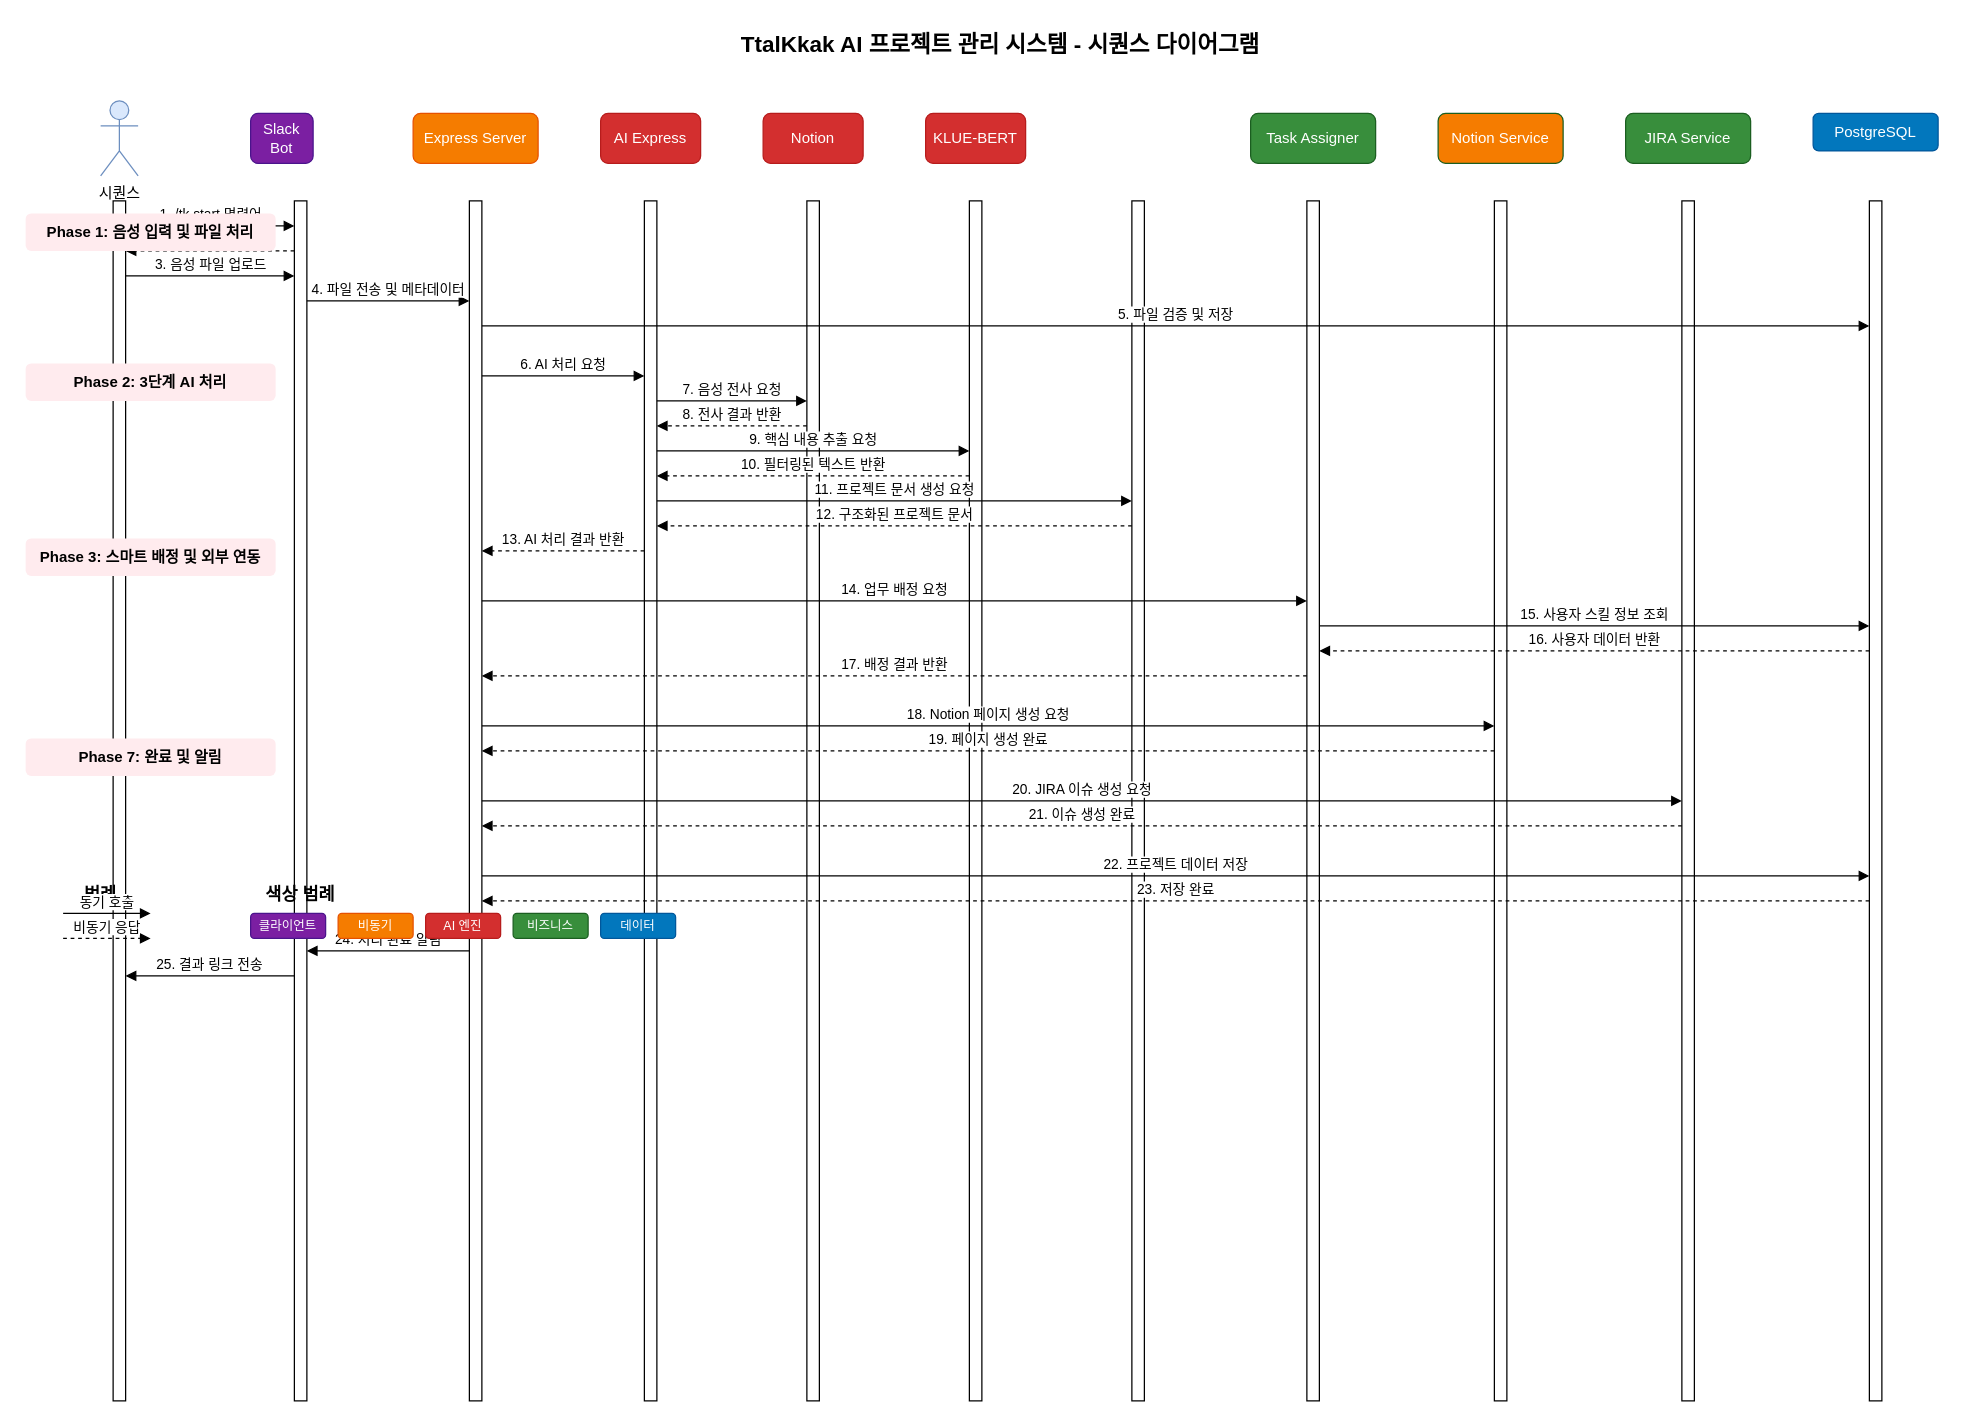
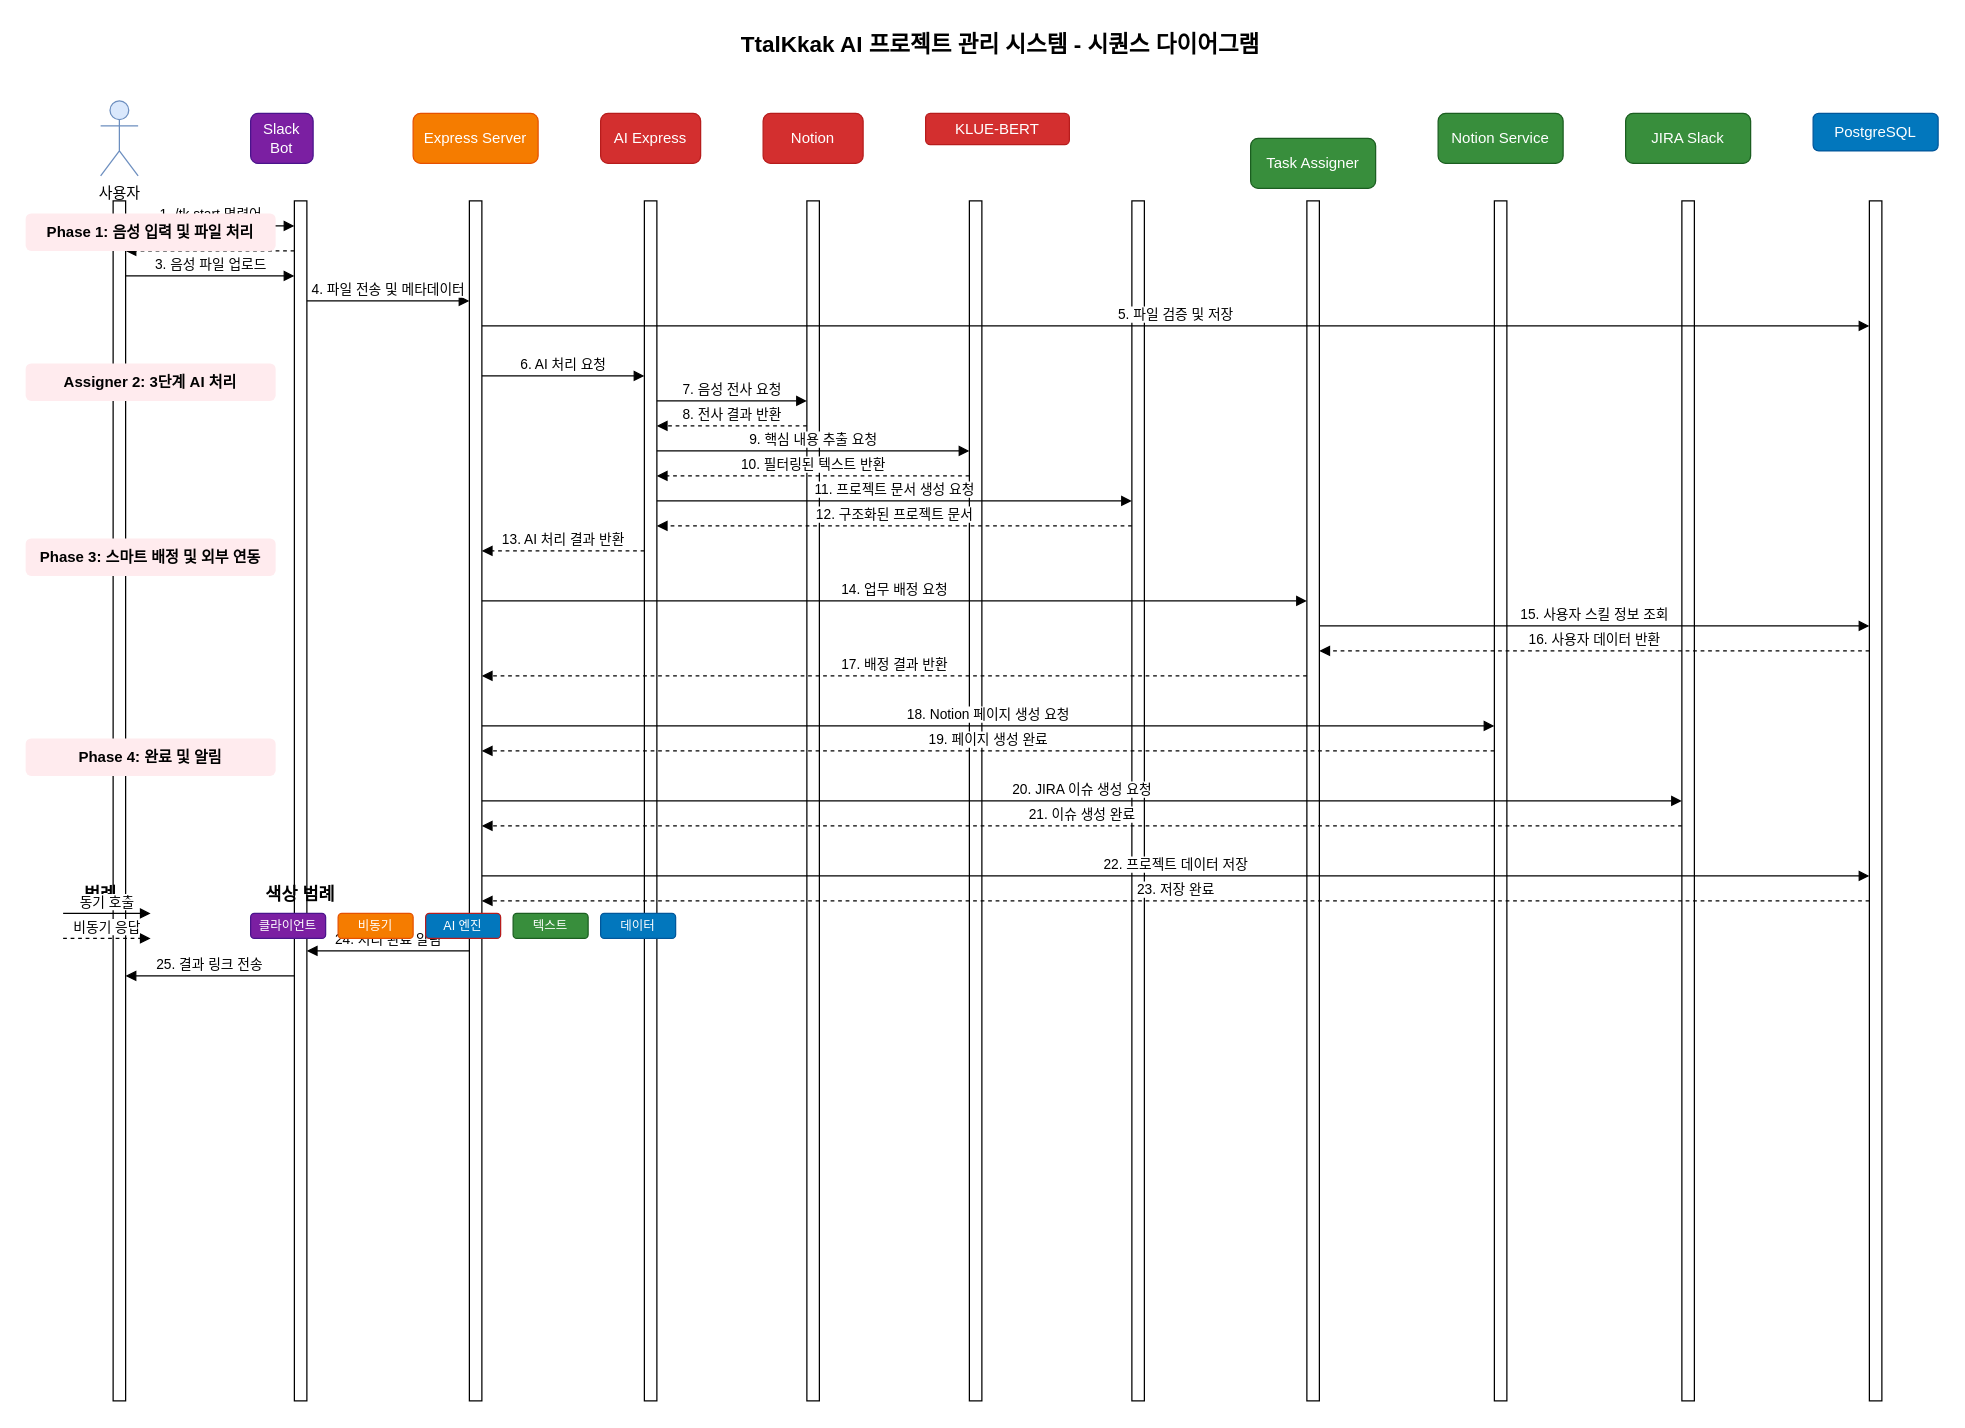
(976, 138) -> (998, 129)
(1313, 138) -> (1313, 163)
(1501, 138) -> (1501, 138)
(1688, 138) -> (1688, 138)
(120, 193) -> (120, 193)
(151, 382) -> (151, 382)
(151, 757) -> (151, 757)
(463, 926) -> (463, 926)
(551, 926) -> (551, 926)
